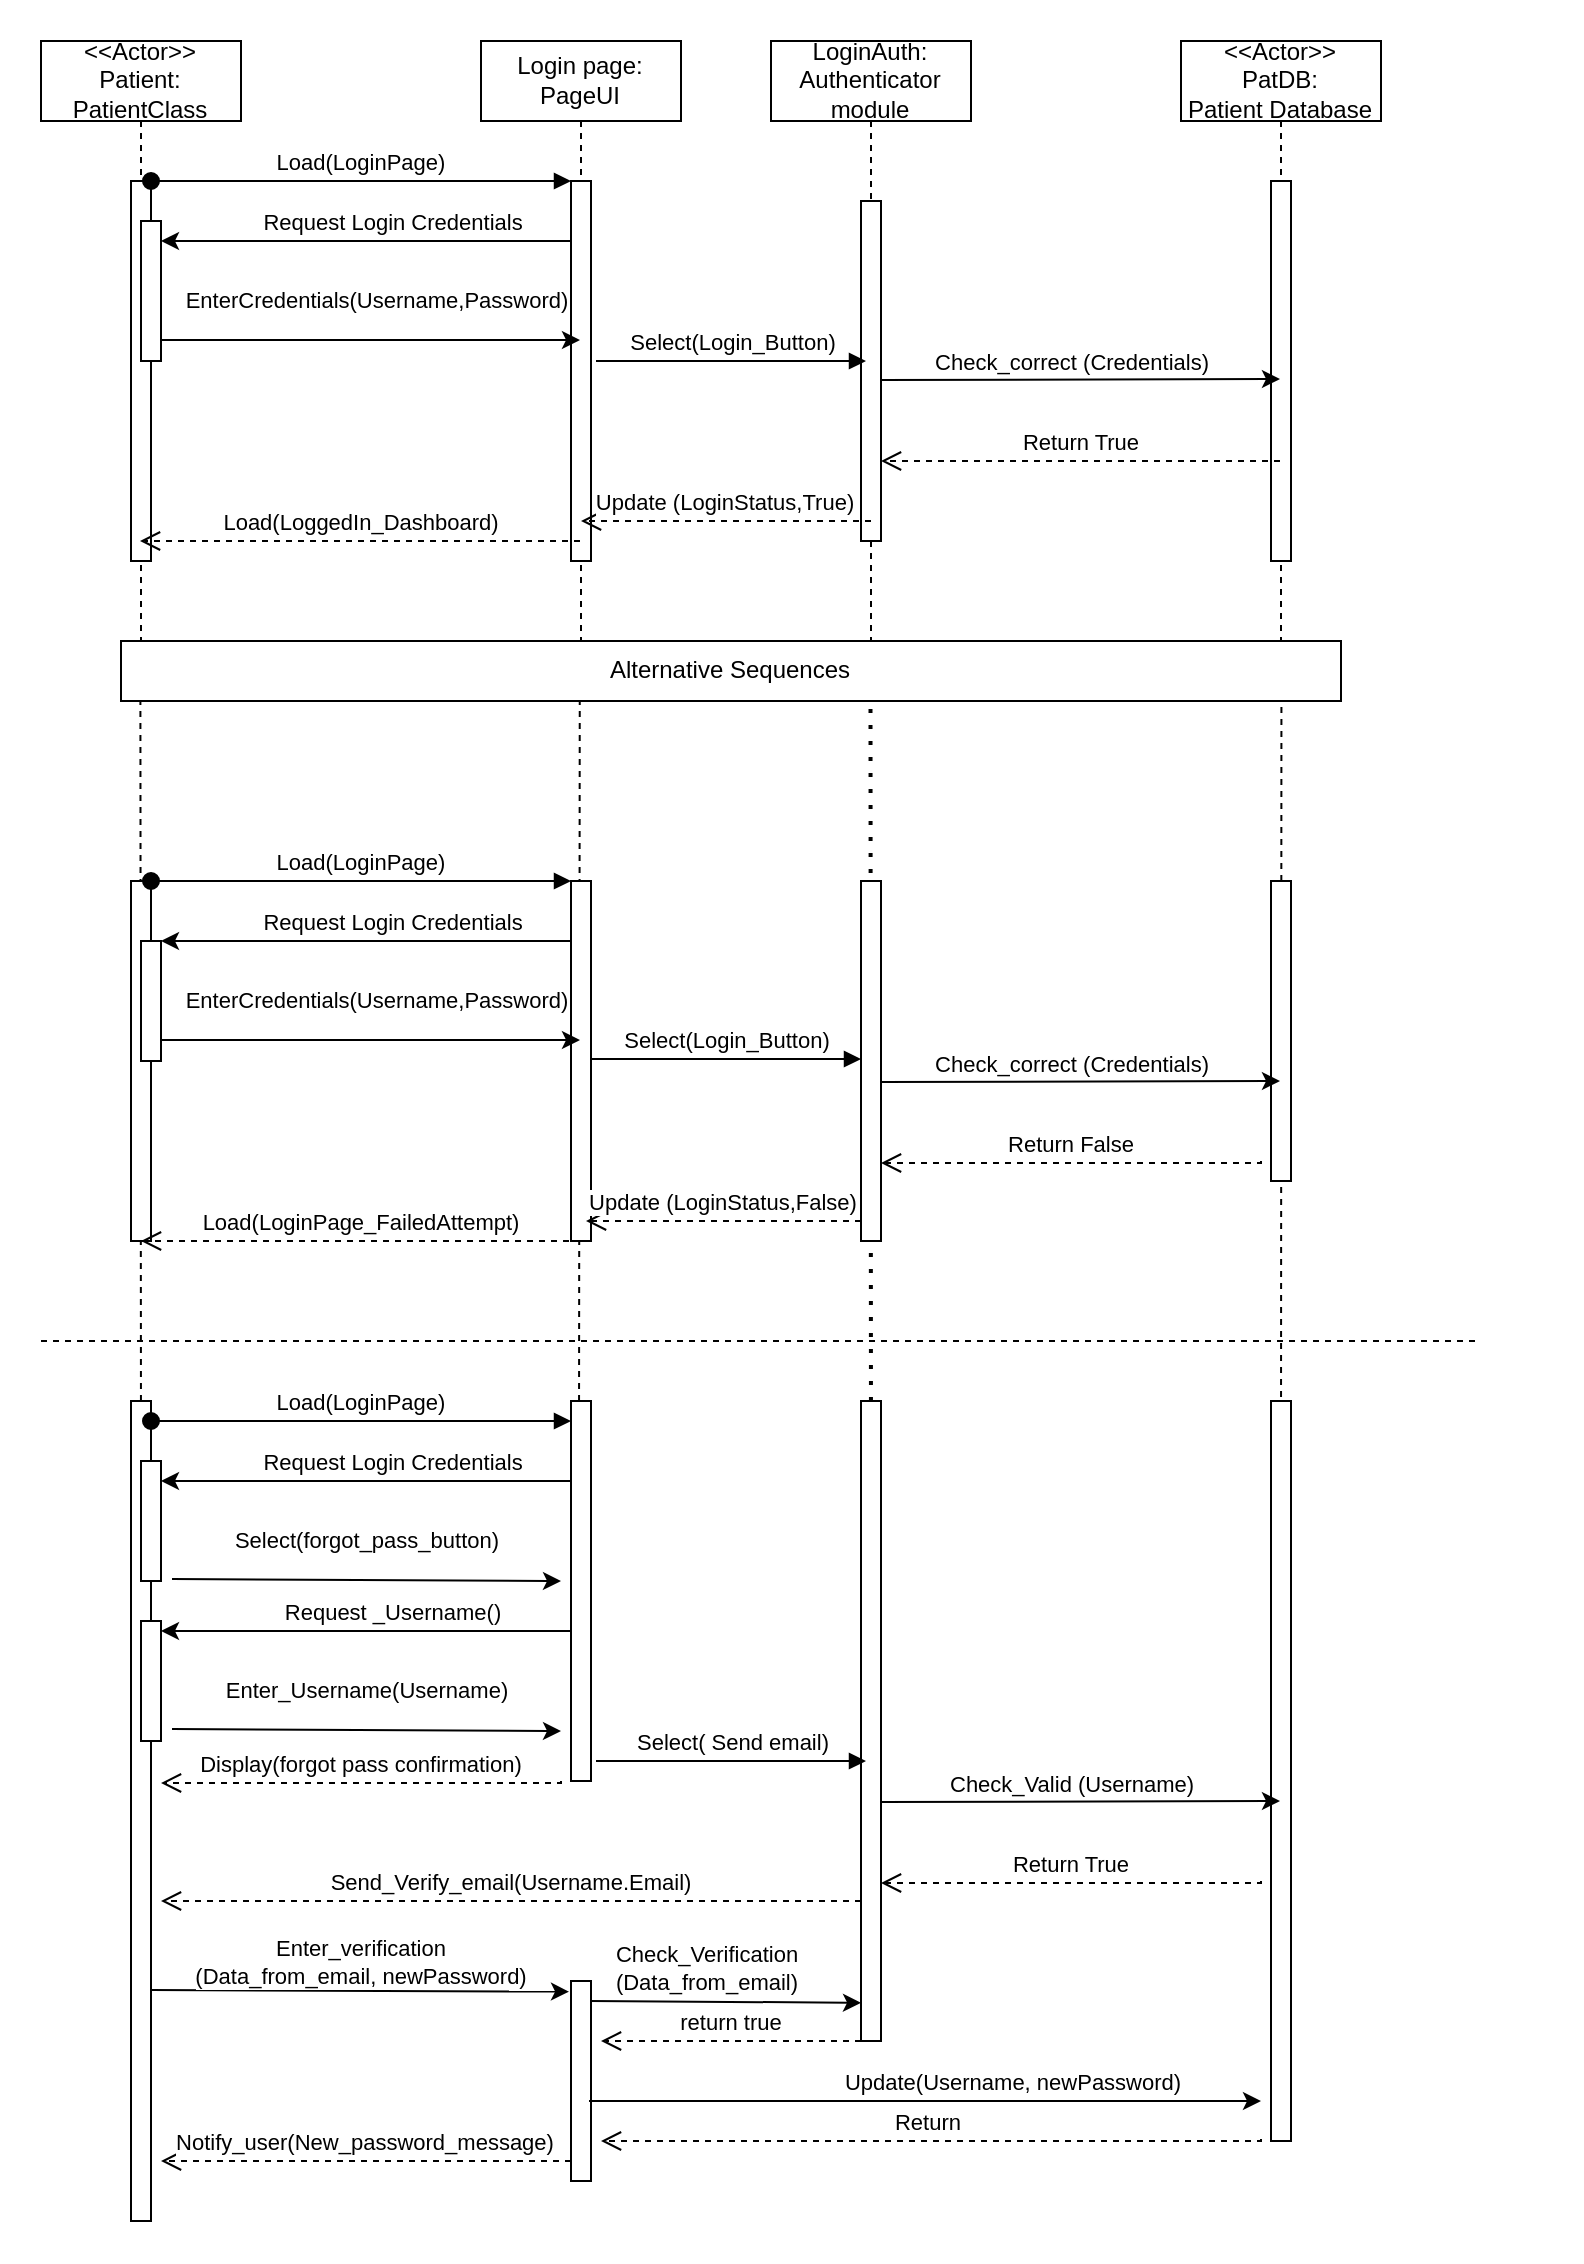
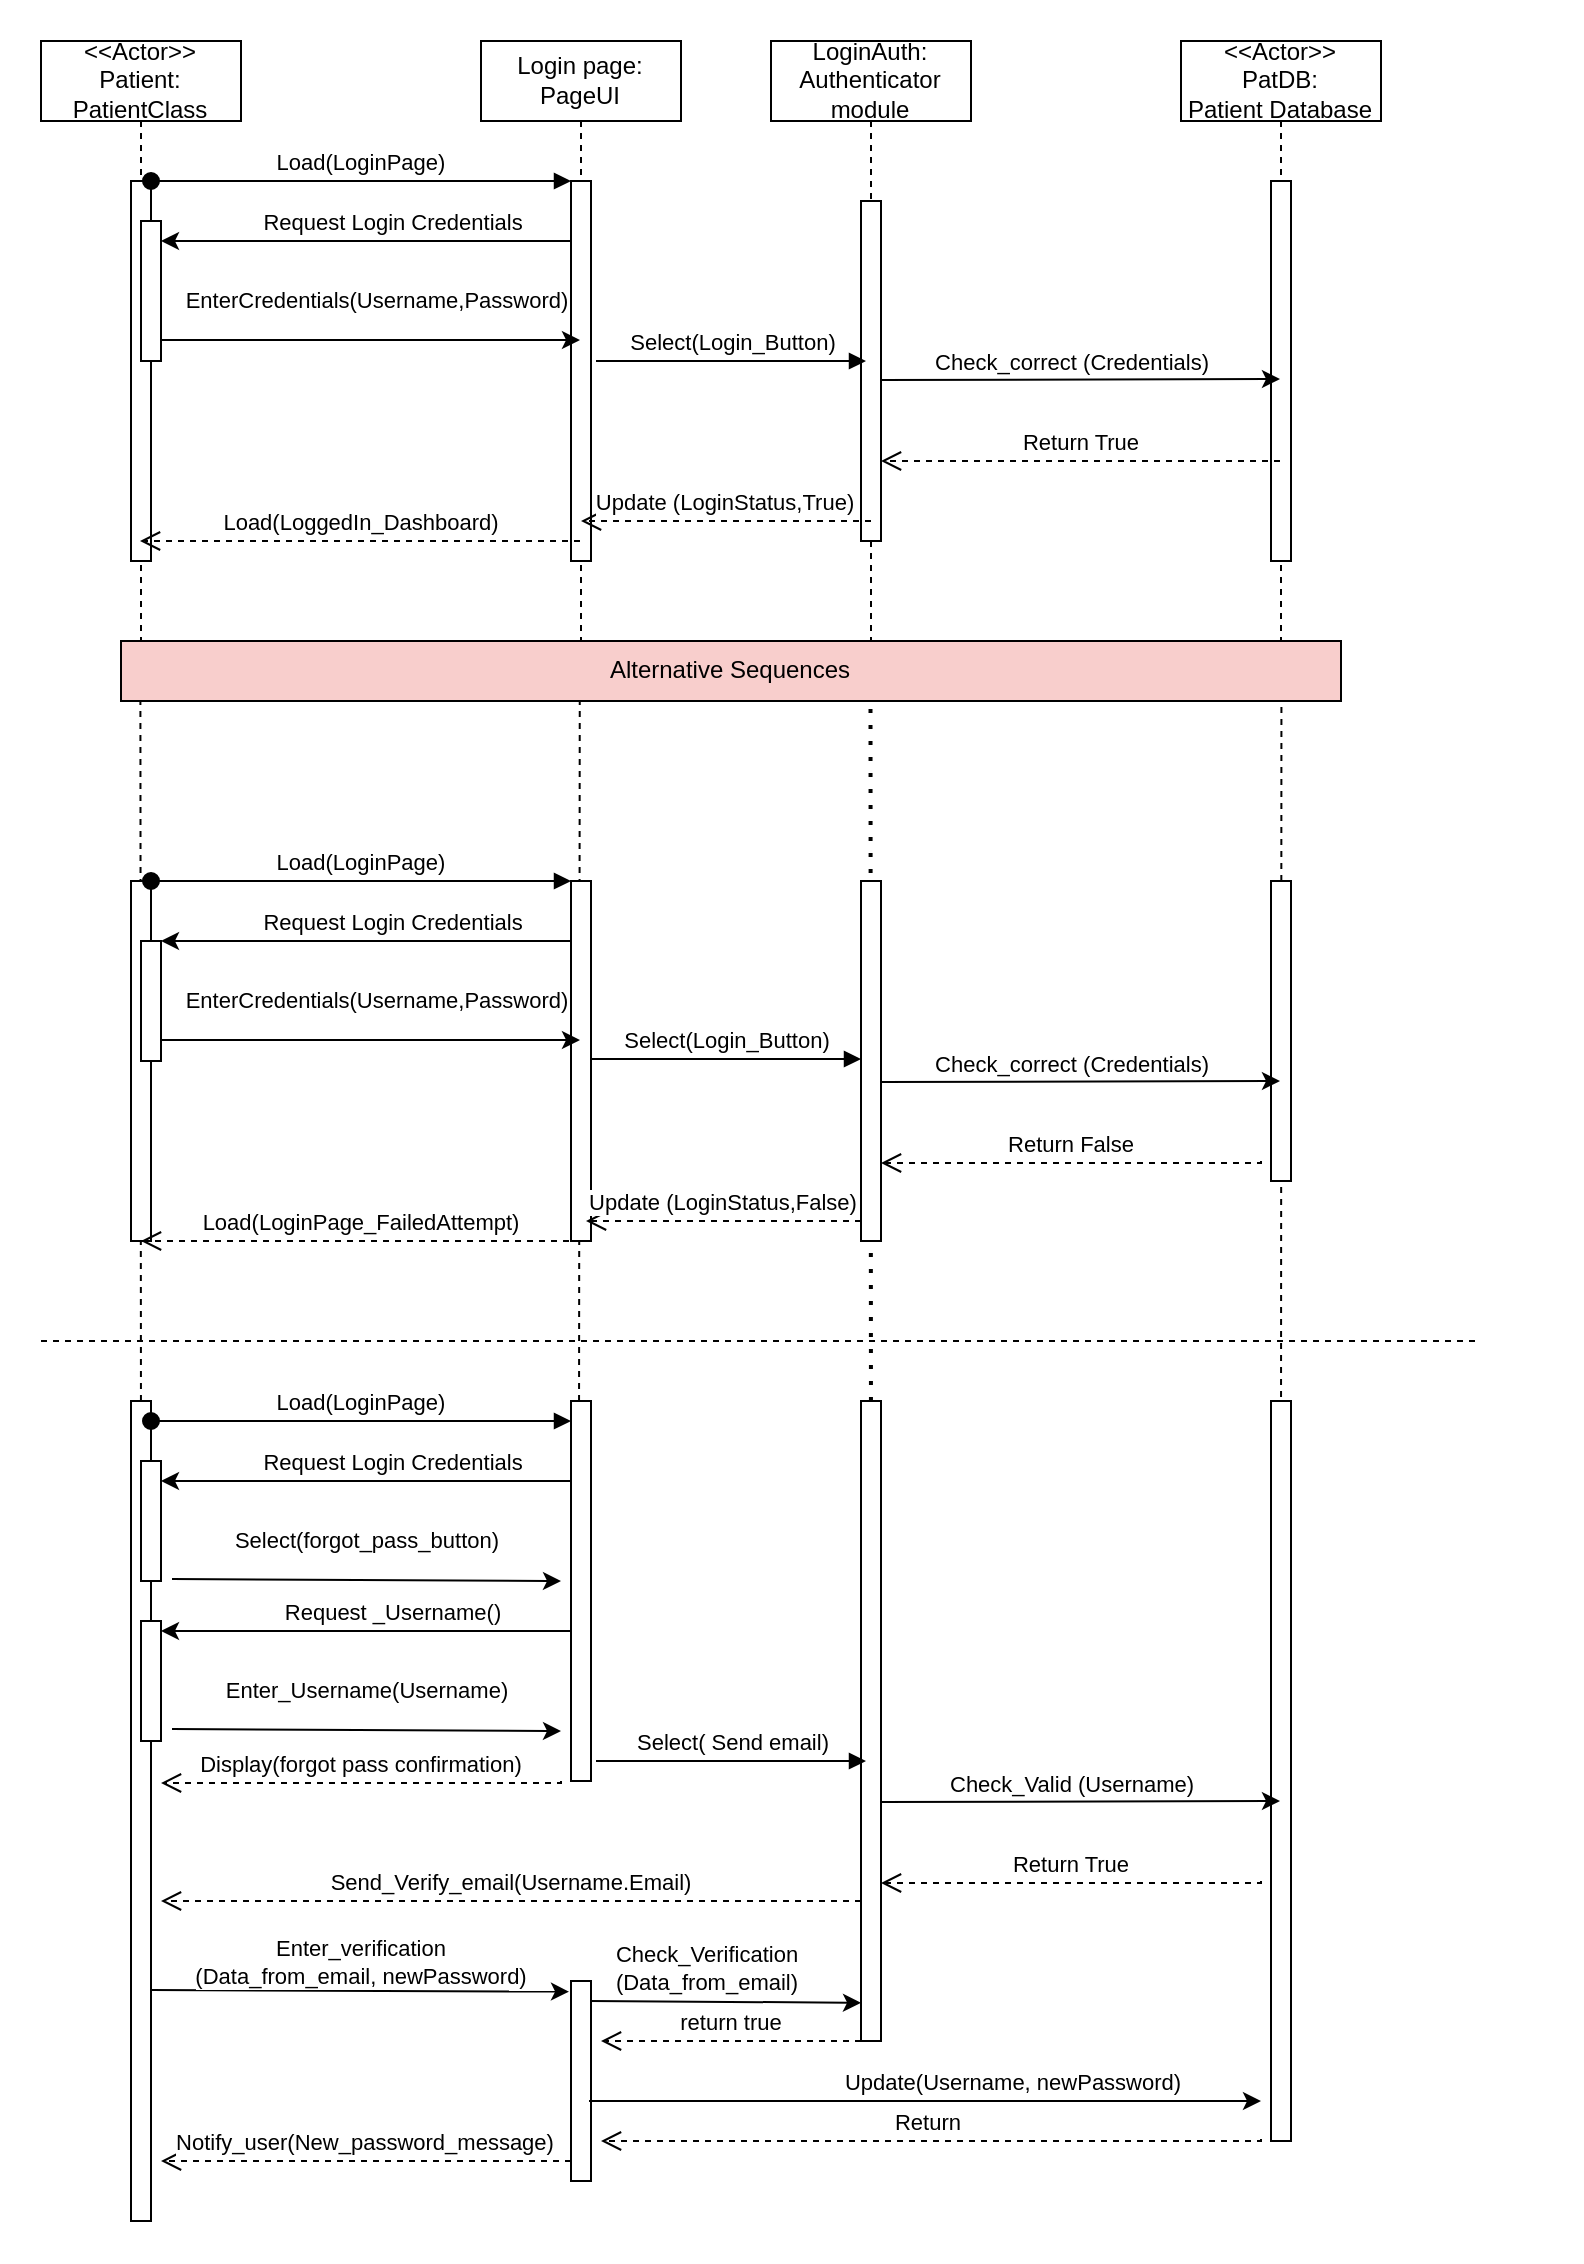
(731, 671) -> (731, 671)
